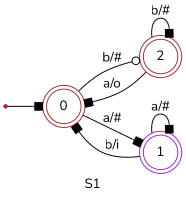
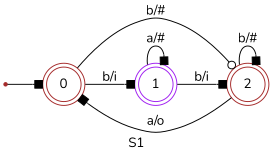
(112, 118) -> (110, 77)
(106, 154) -> (197, 84)
